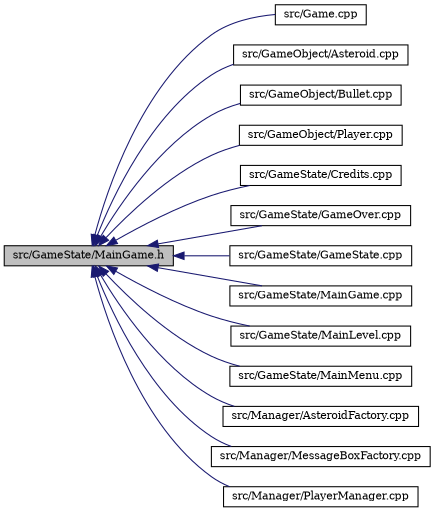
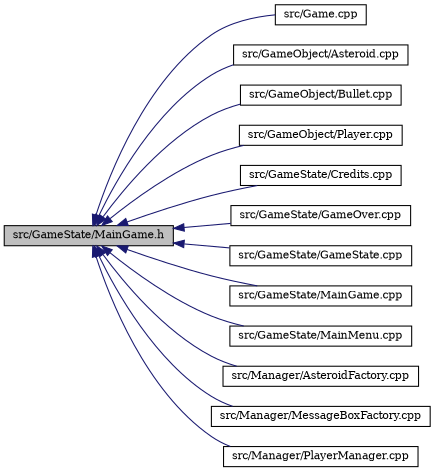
(321, 336) -> none
